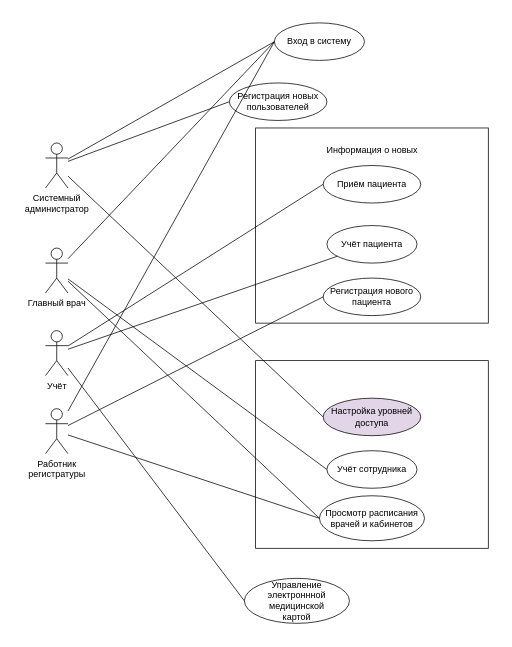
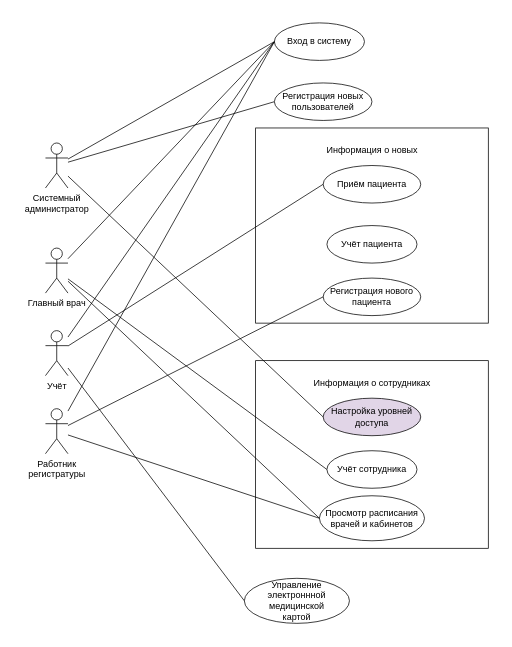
(278, 102) -> (323, 102)
(204, 302) -> (166, 197)
none -> (372, 383)
